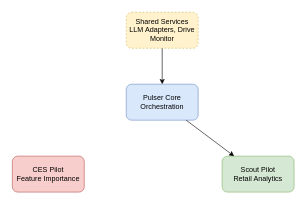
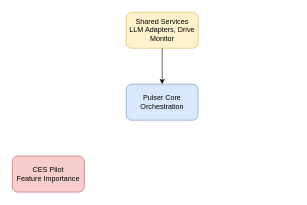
(162, 30) -> (162, 30)
(210, 138) -> none
(258, 174) -> none
